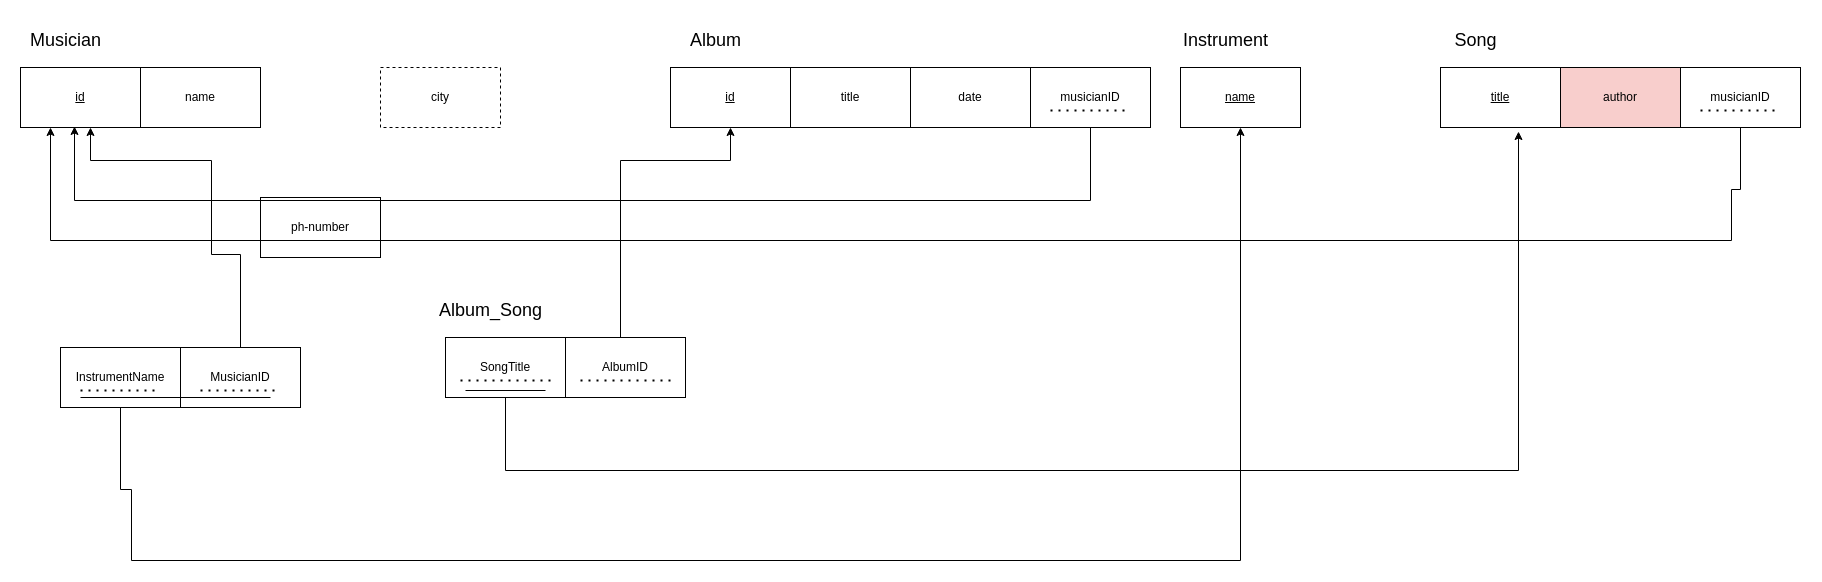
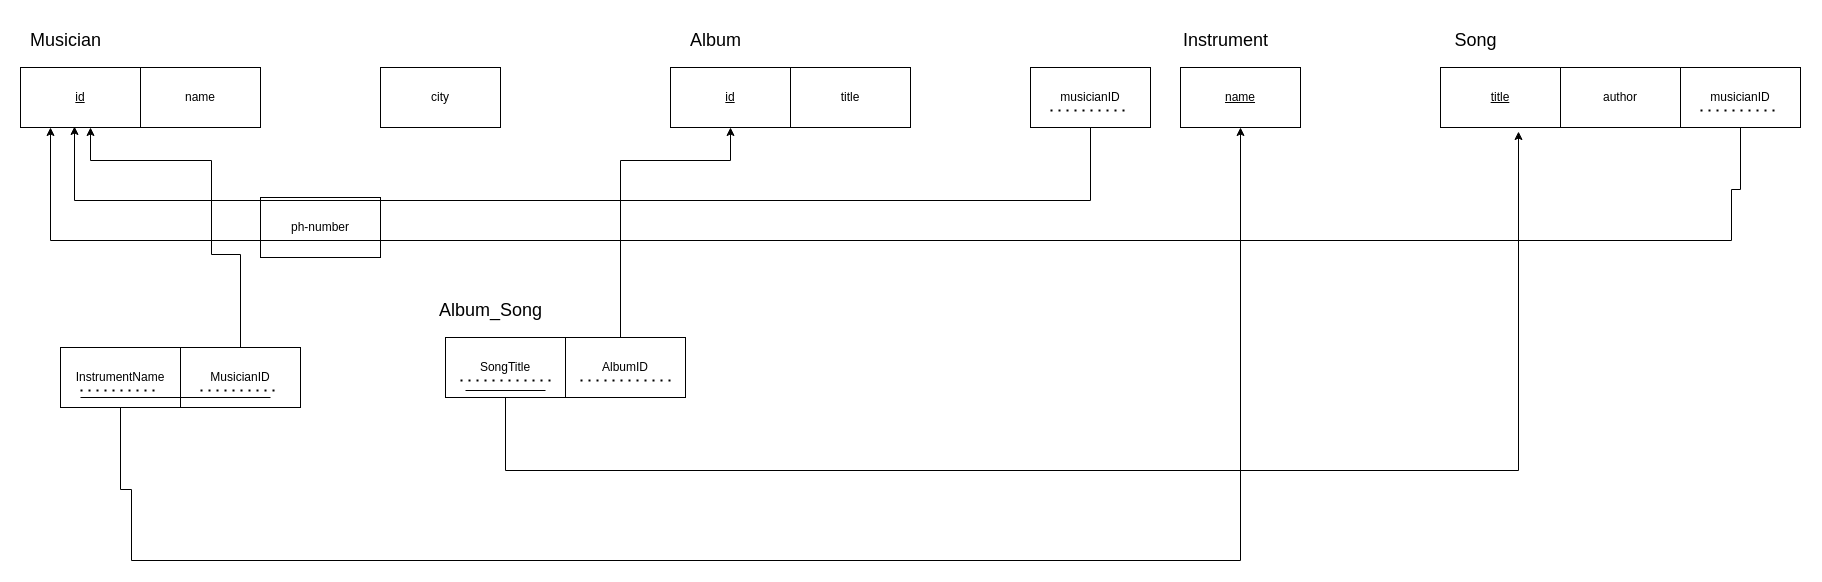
(441, 98) -> (441, 98)
(971, 98) -> none
(1621, 98) -> (1621, 98)
